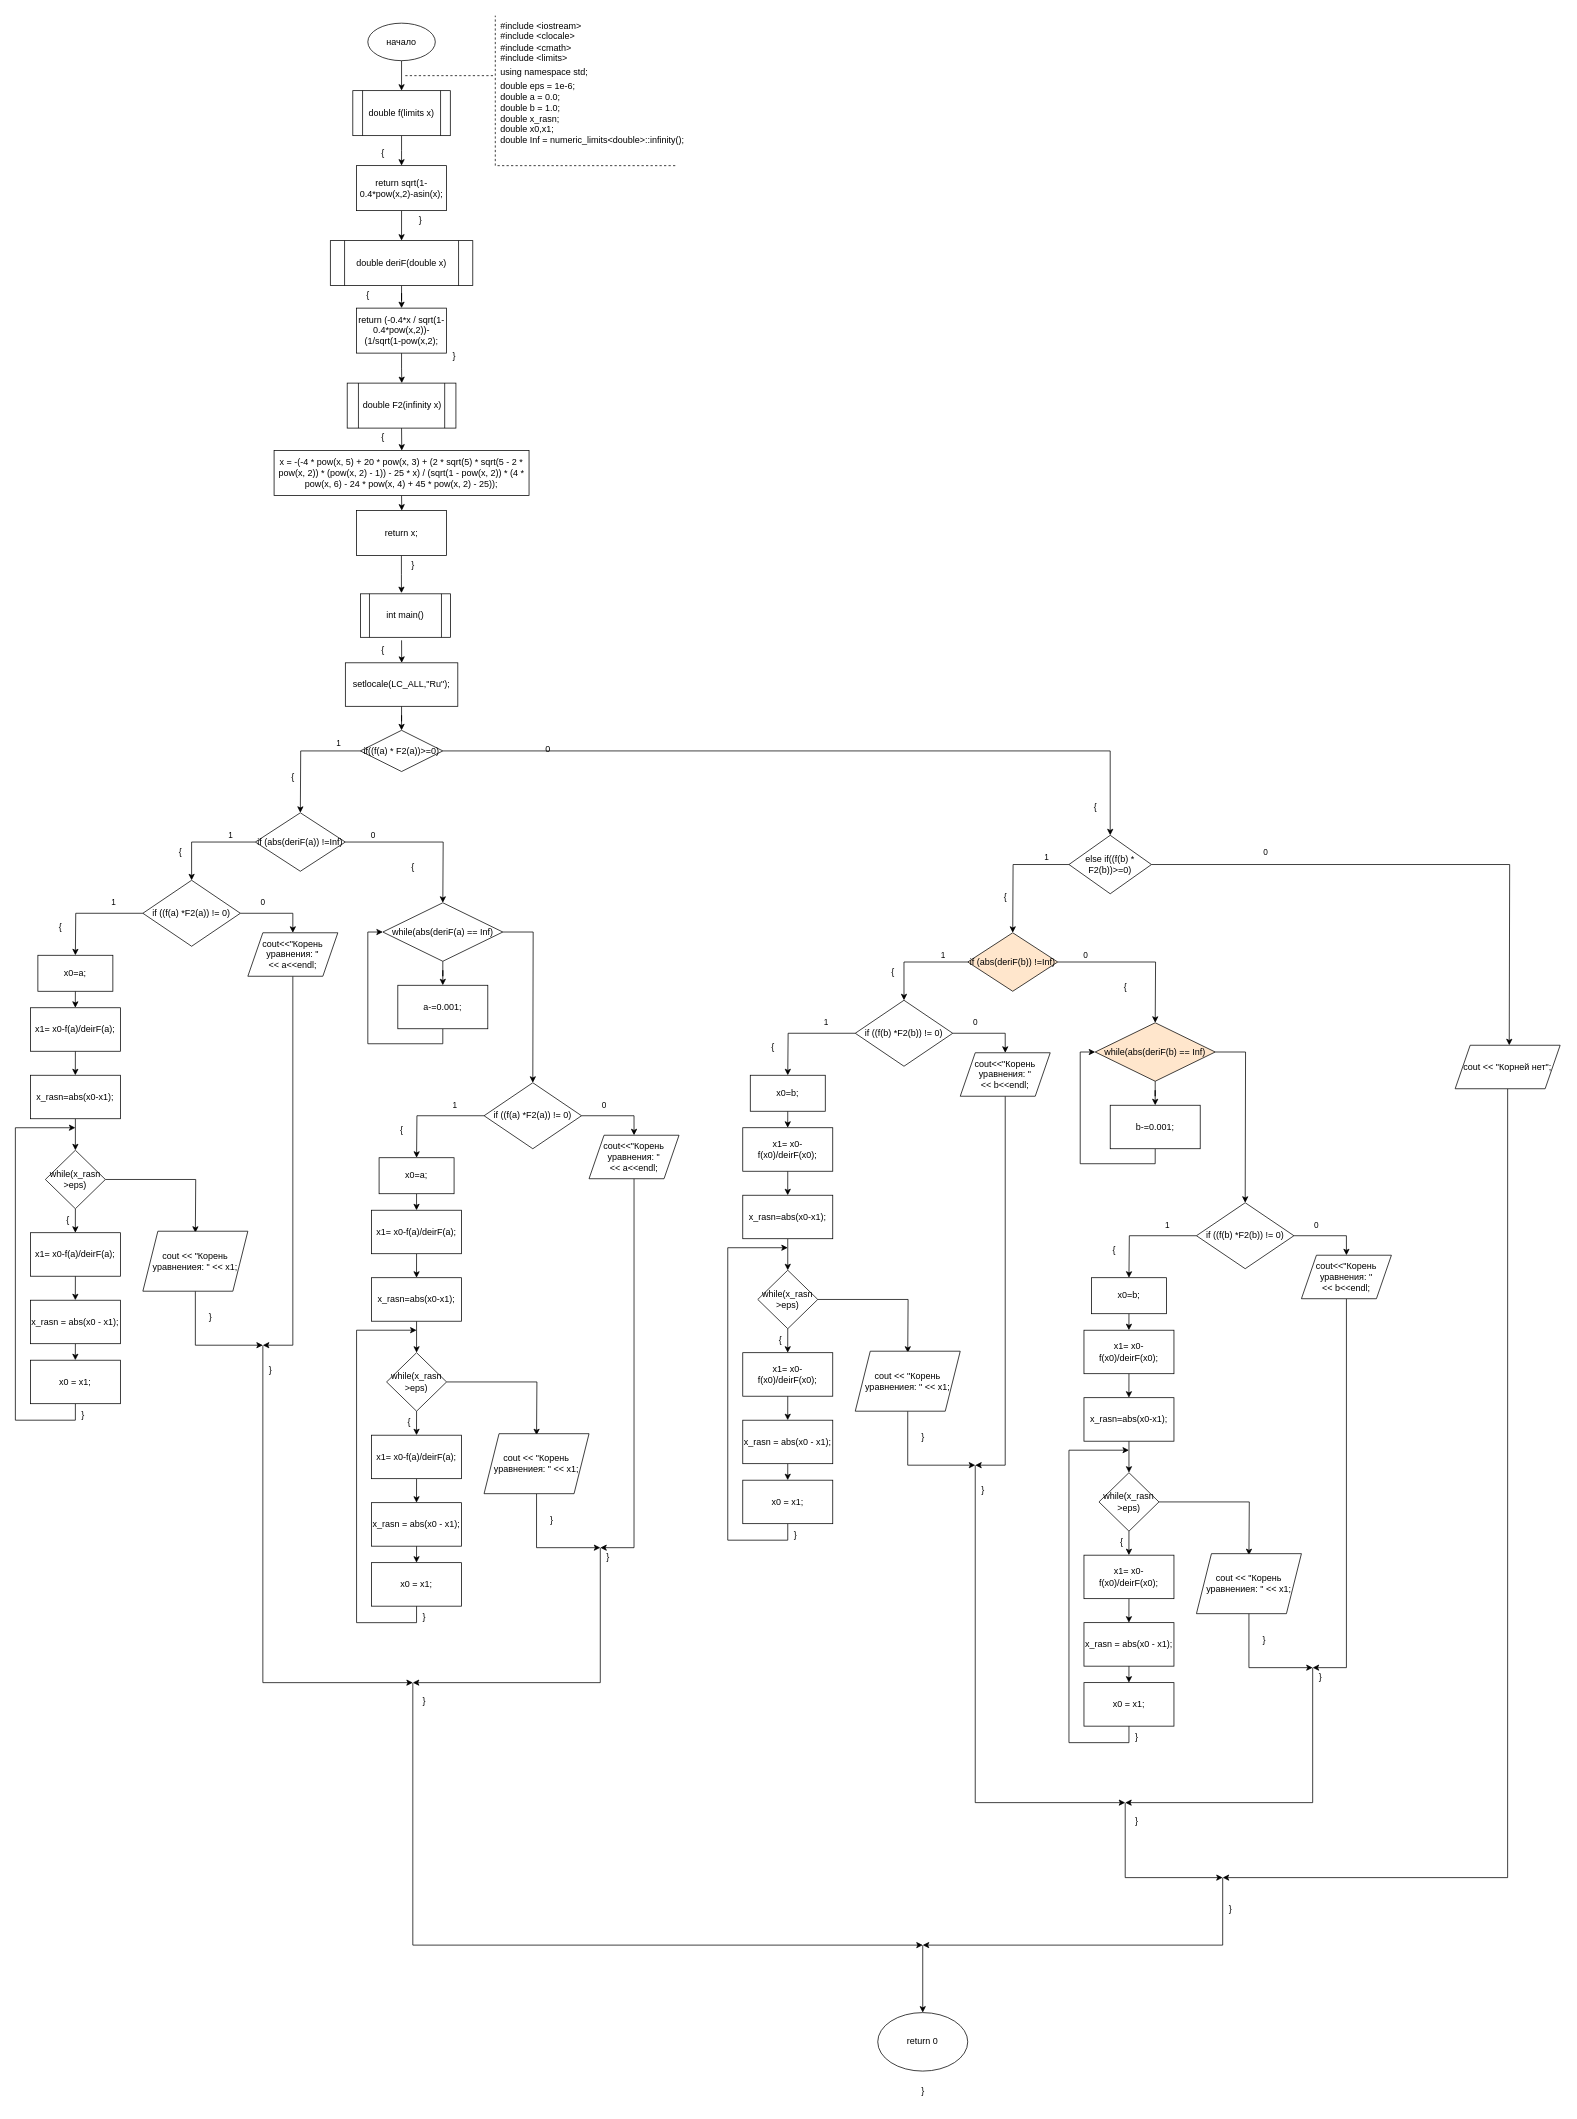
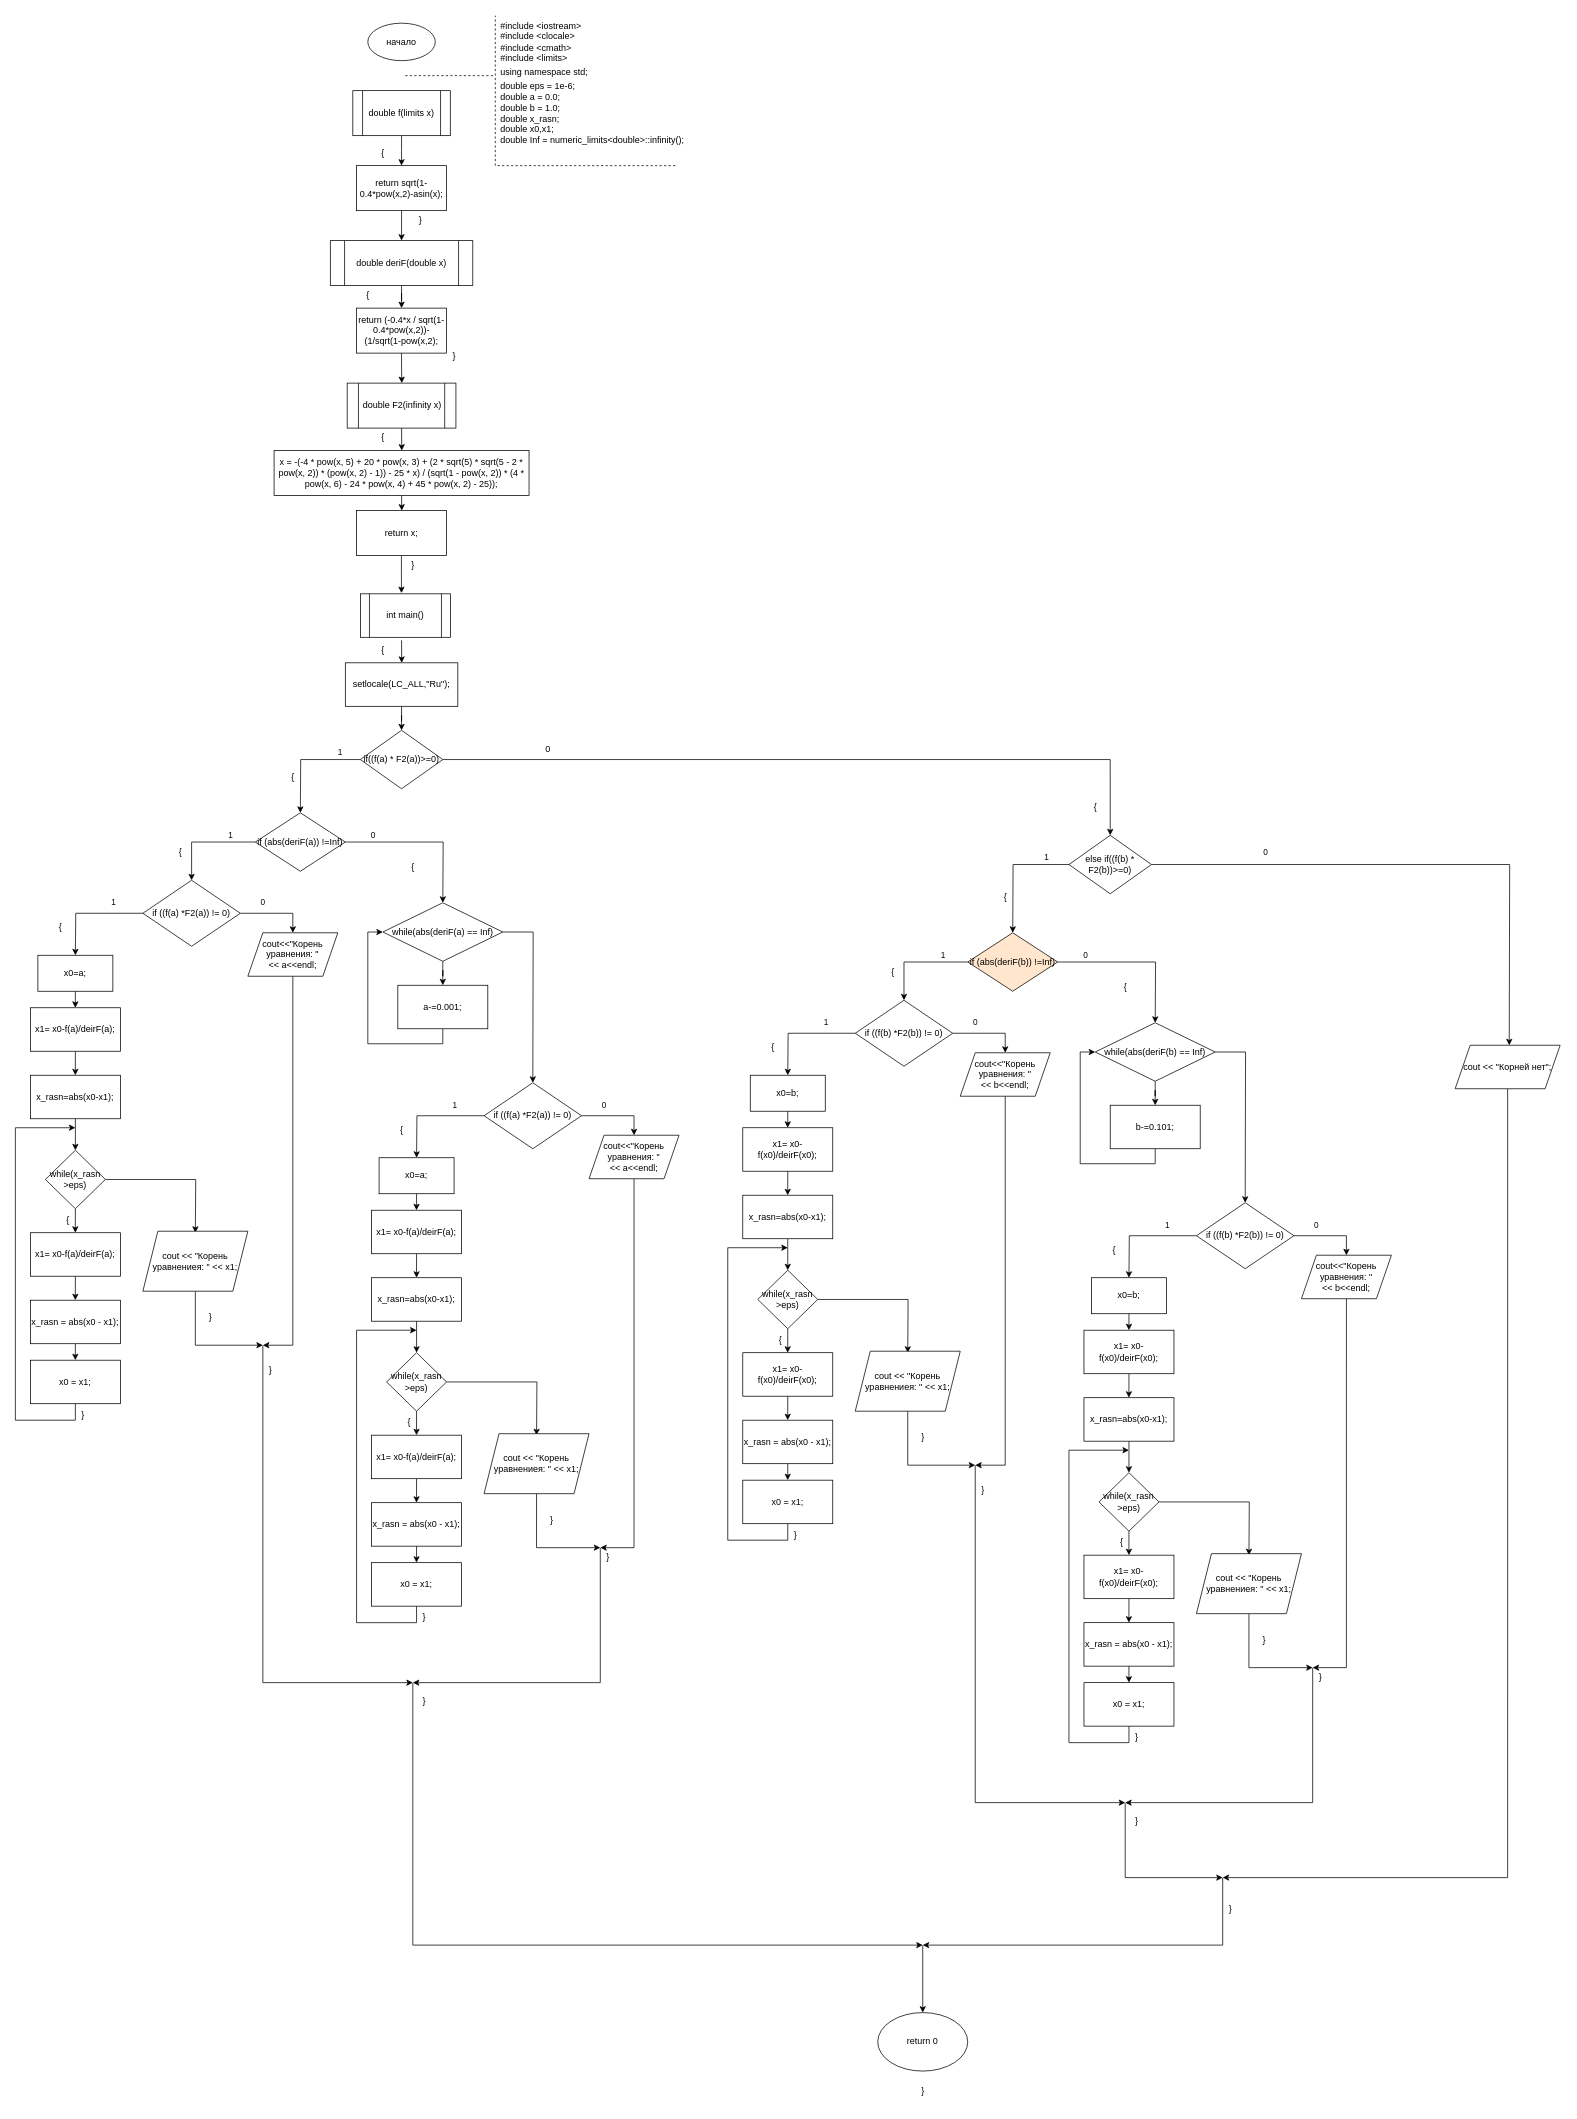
(402, 72) -> none
(402, 751) -> (402, 759)
(1155, 1052) -> (1155, 1052)
(1155, 1127) -> (1155, 1127)
